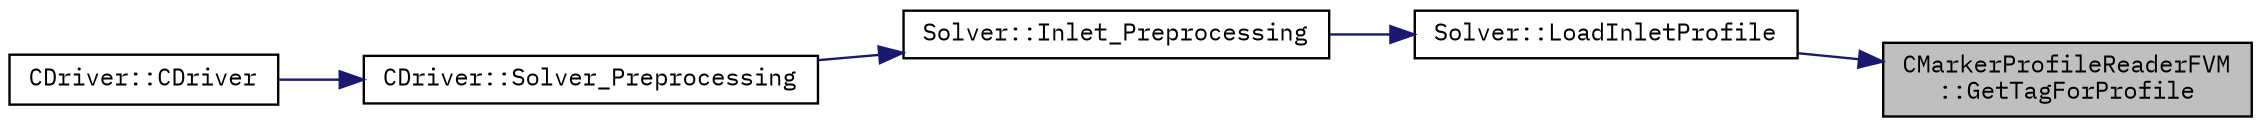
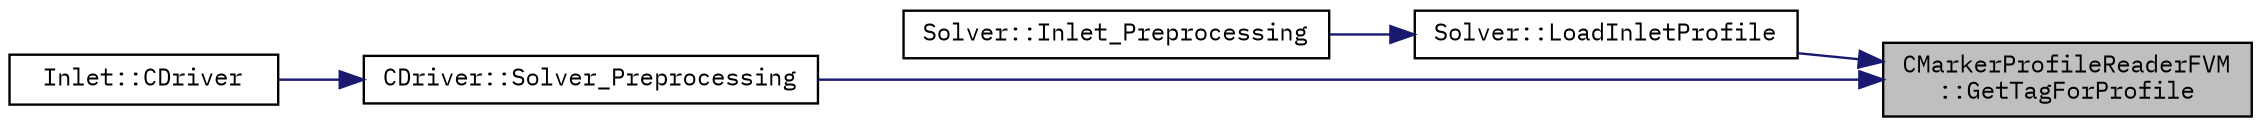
(849, 57) -> (1338, 80)
(144, 80) -> (144, 80)
